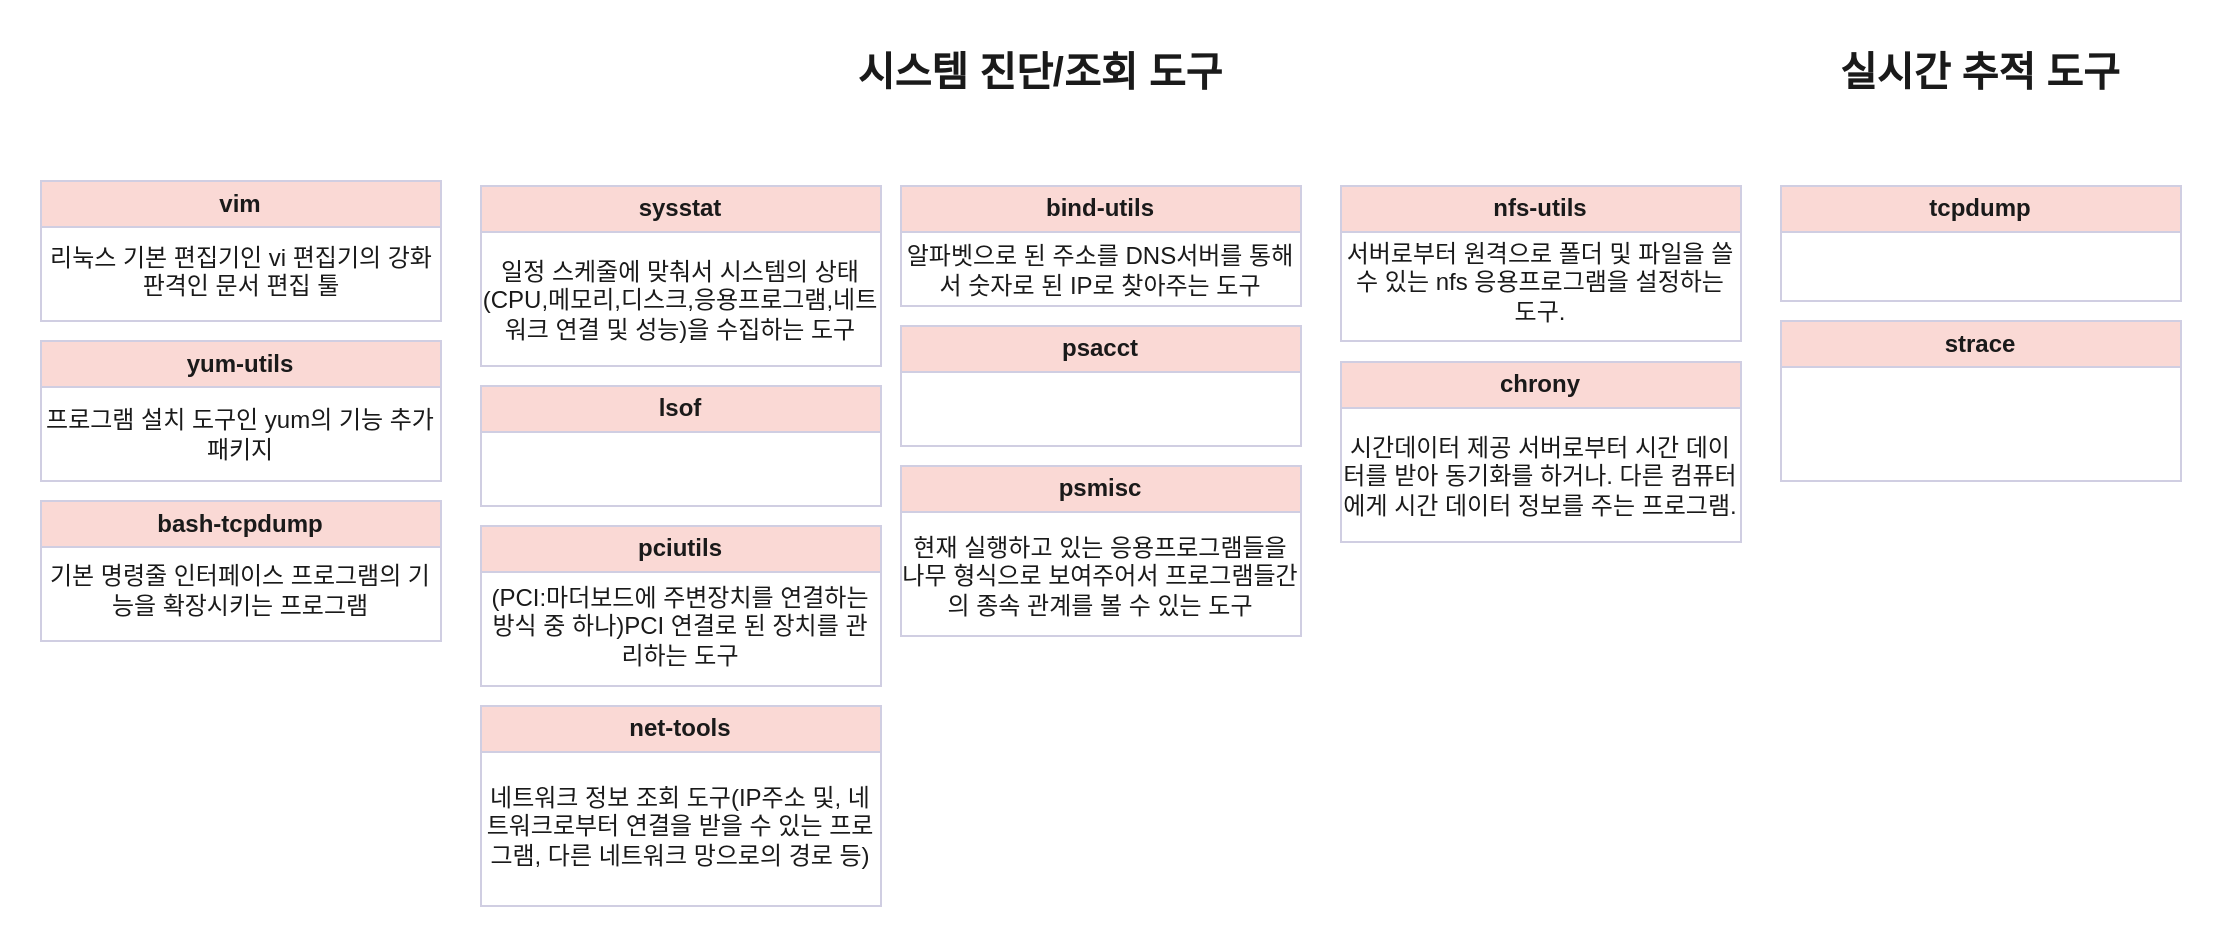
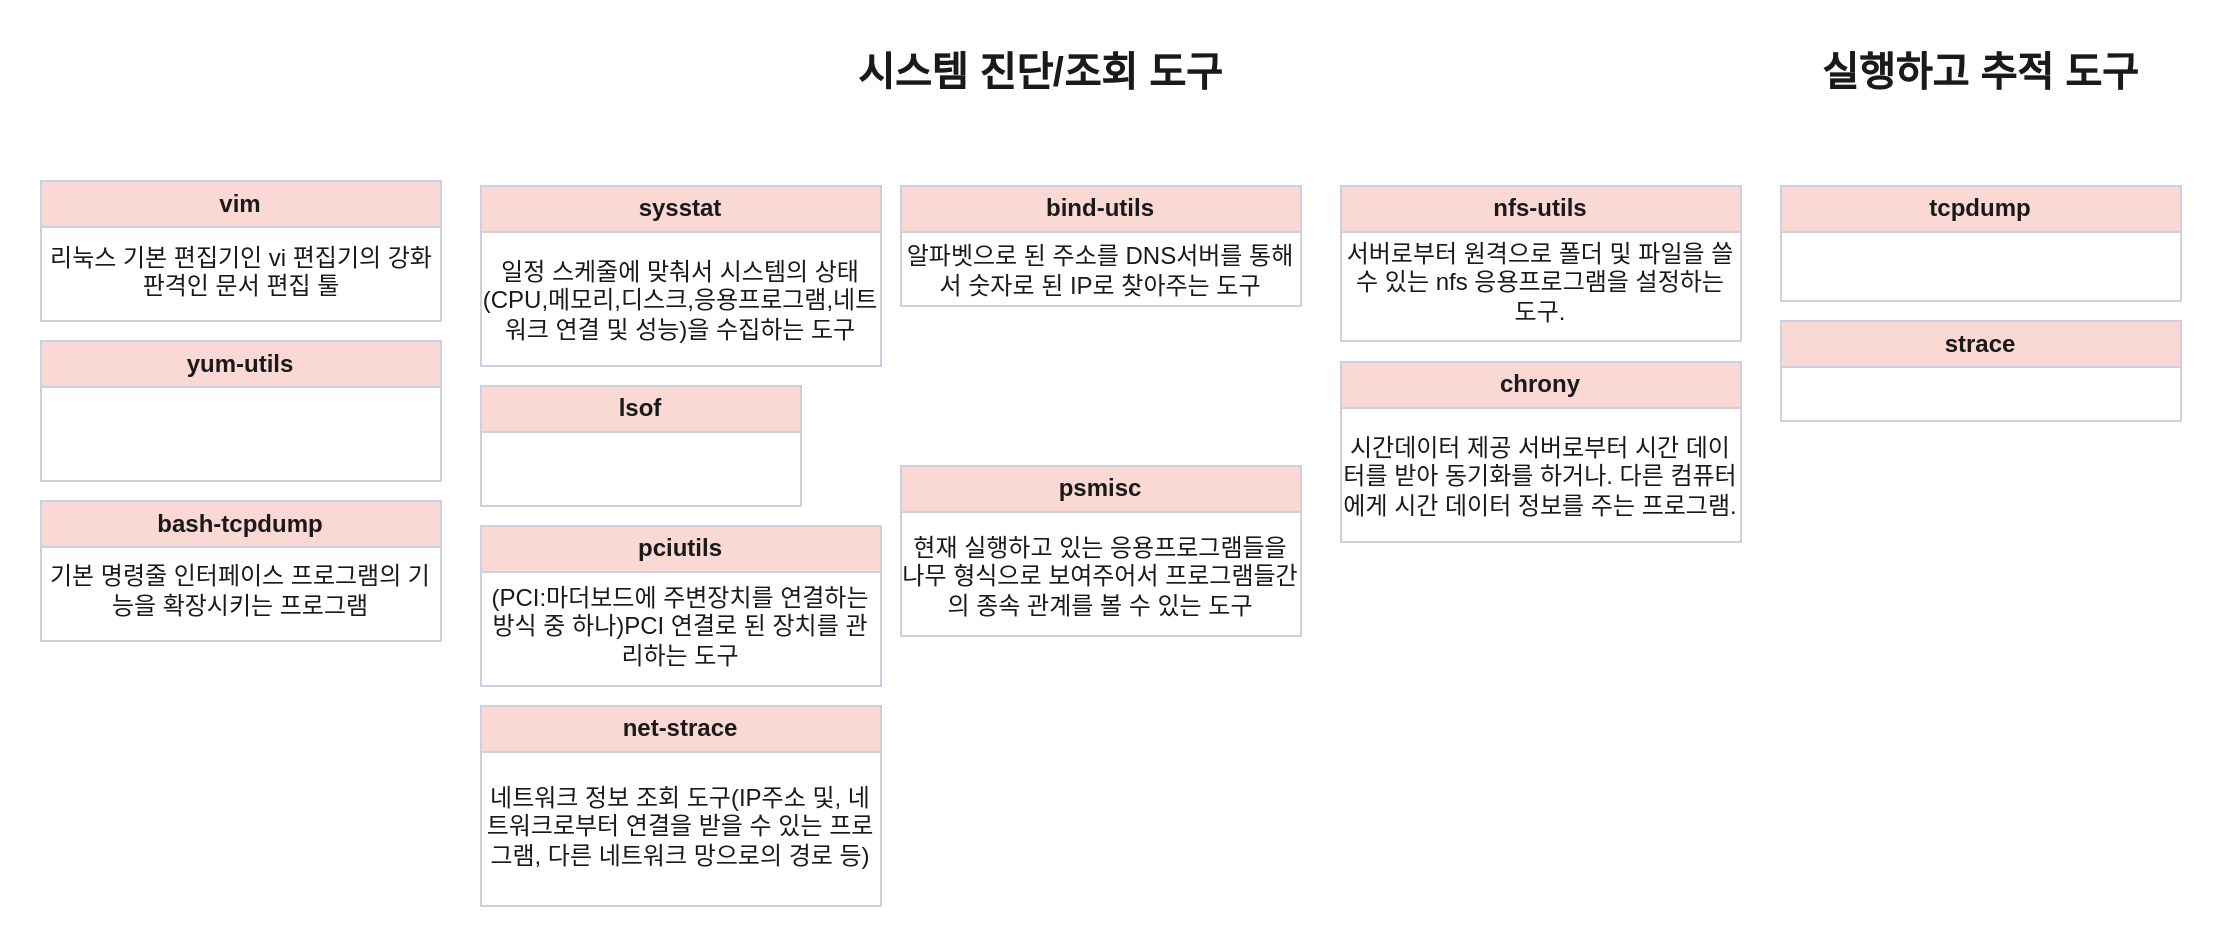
(1981, 71) -> (1981, 71)
(1101, 386) -> none
(1981, 401) -> (1981, 371)
(241, 434) -> none
(681, 446) -> (641, 446)
(681, 729) -> (681, 729)
